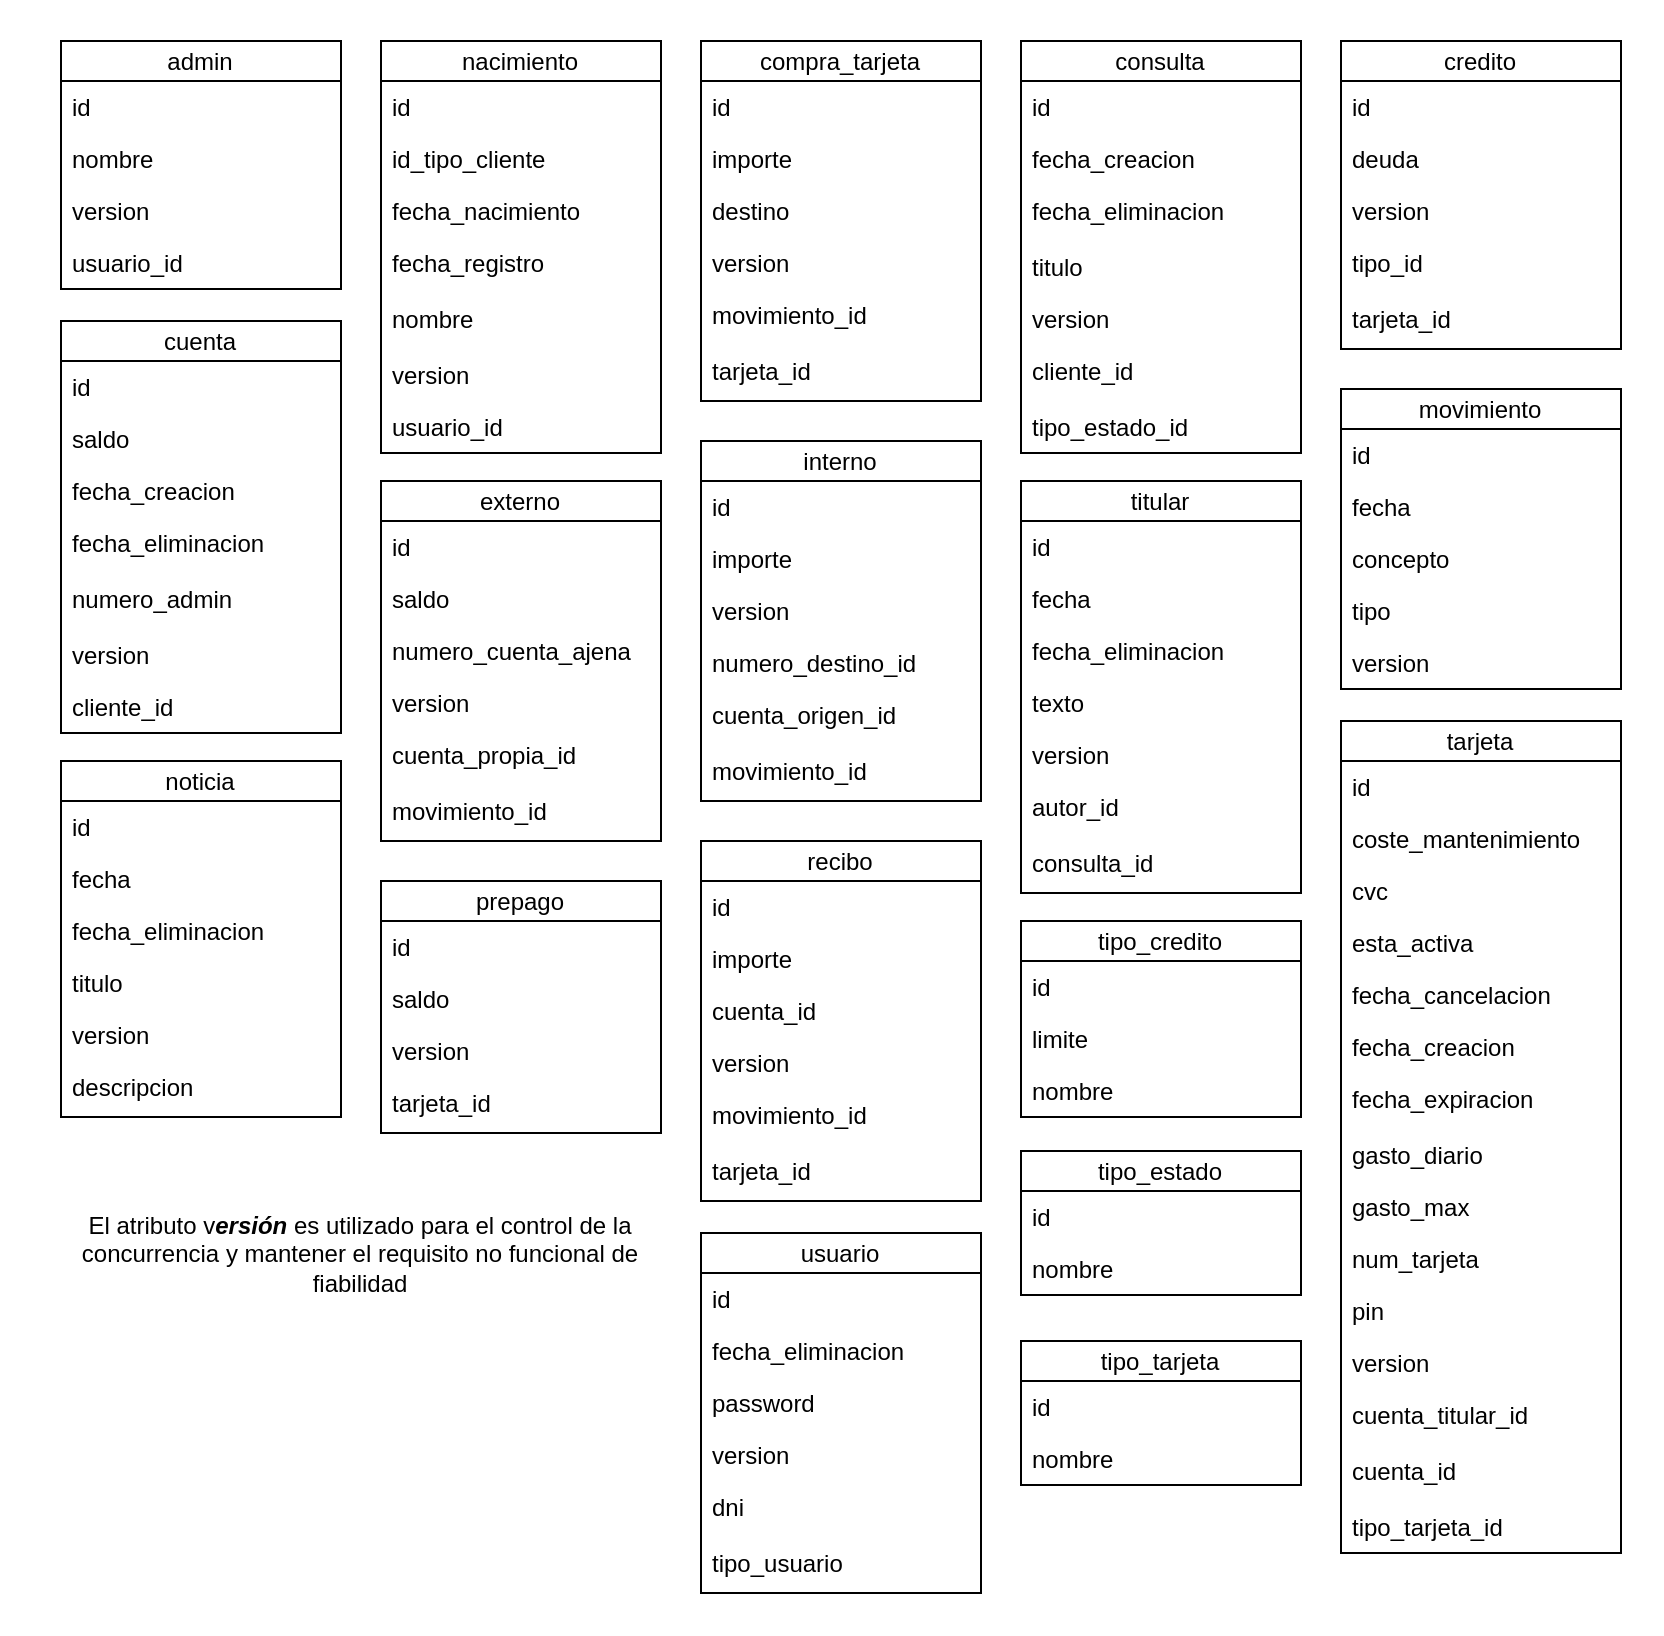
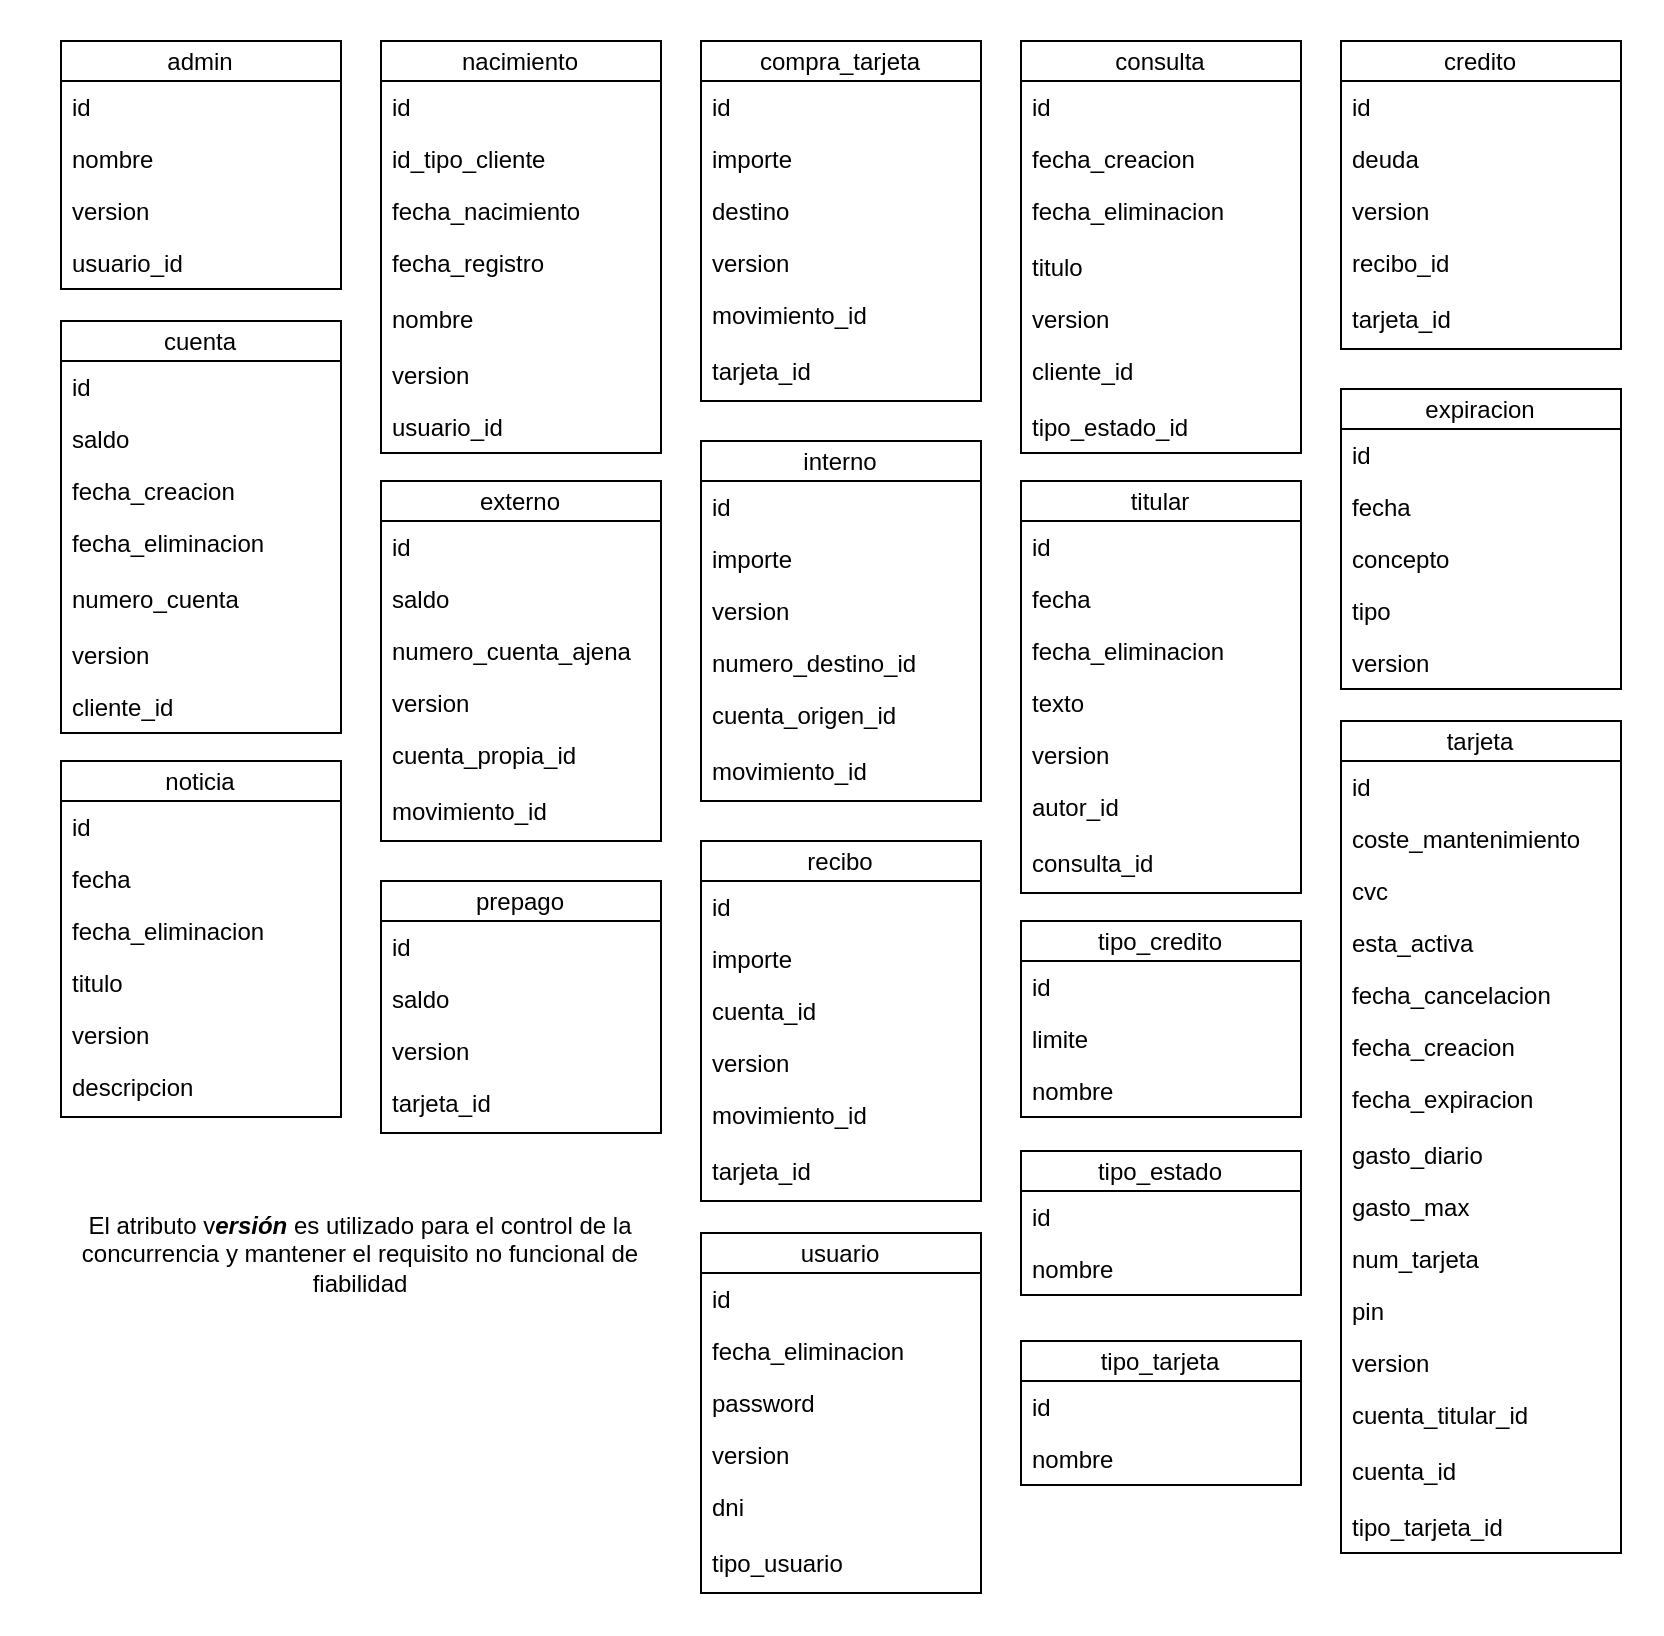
(1393, 264) -> (1406, 264)
(1480, 410) -> (1480, 410)
(150, 600) -> (159, 600)
